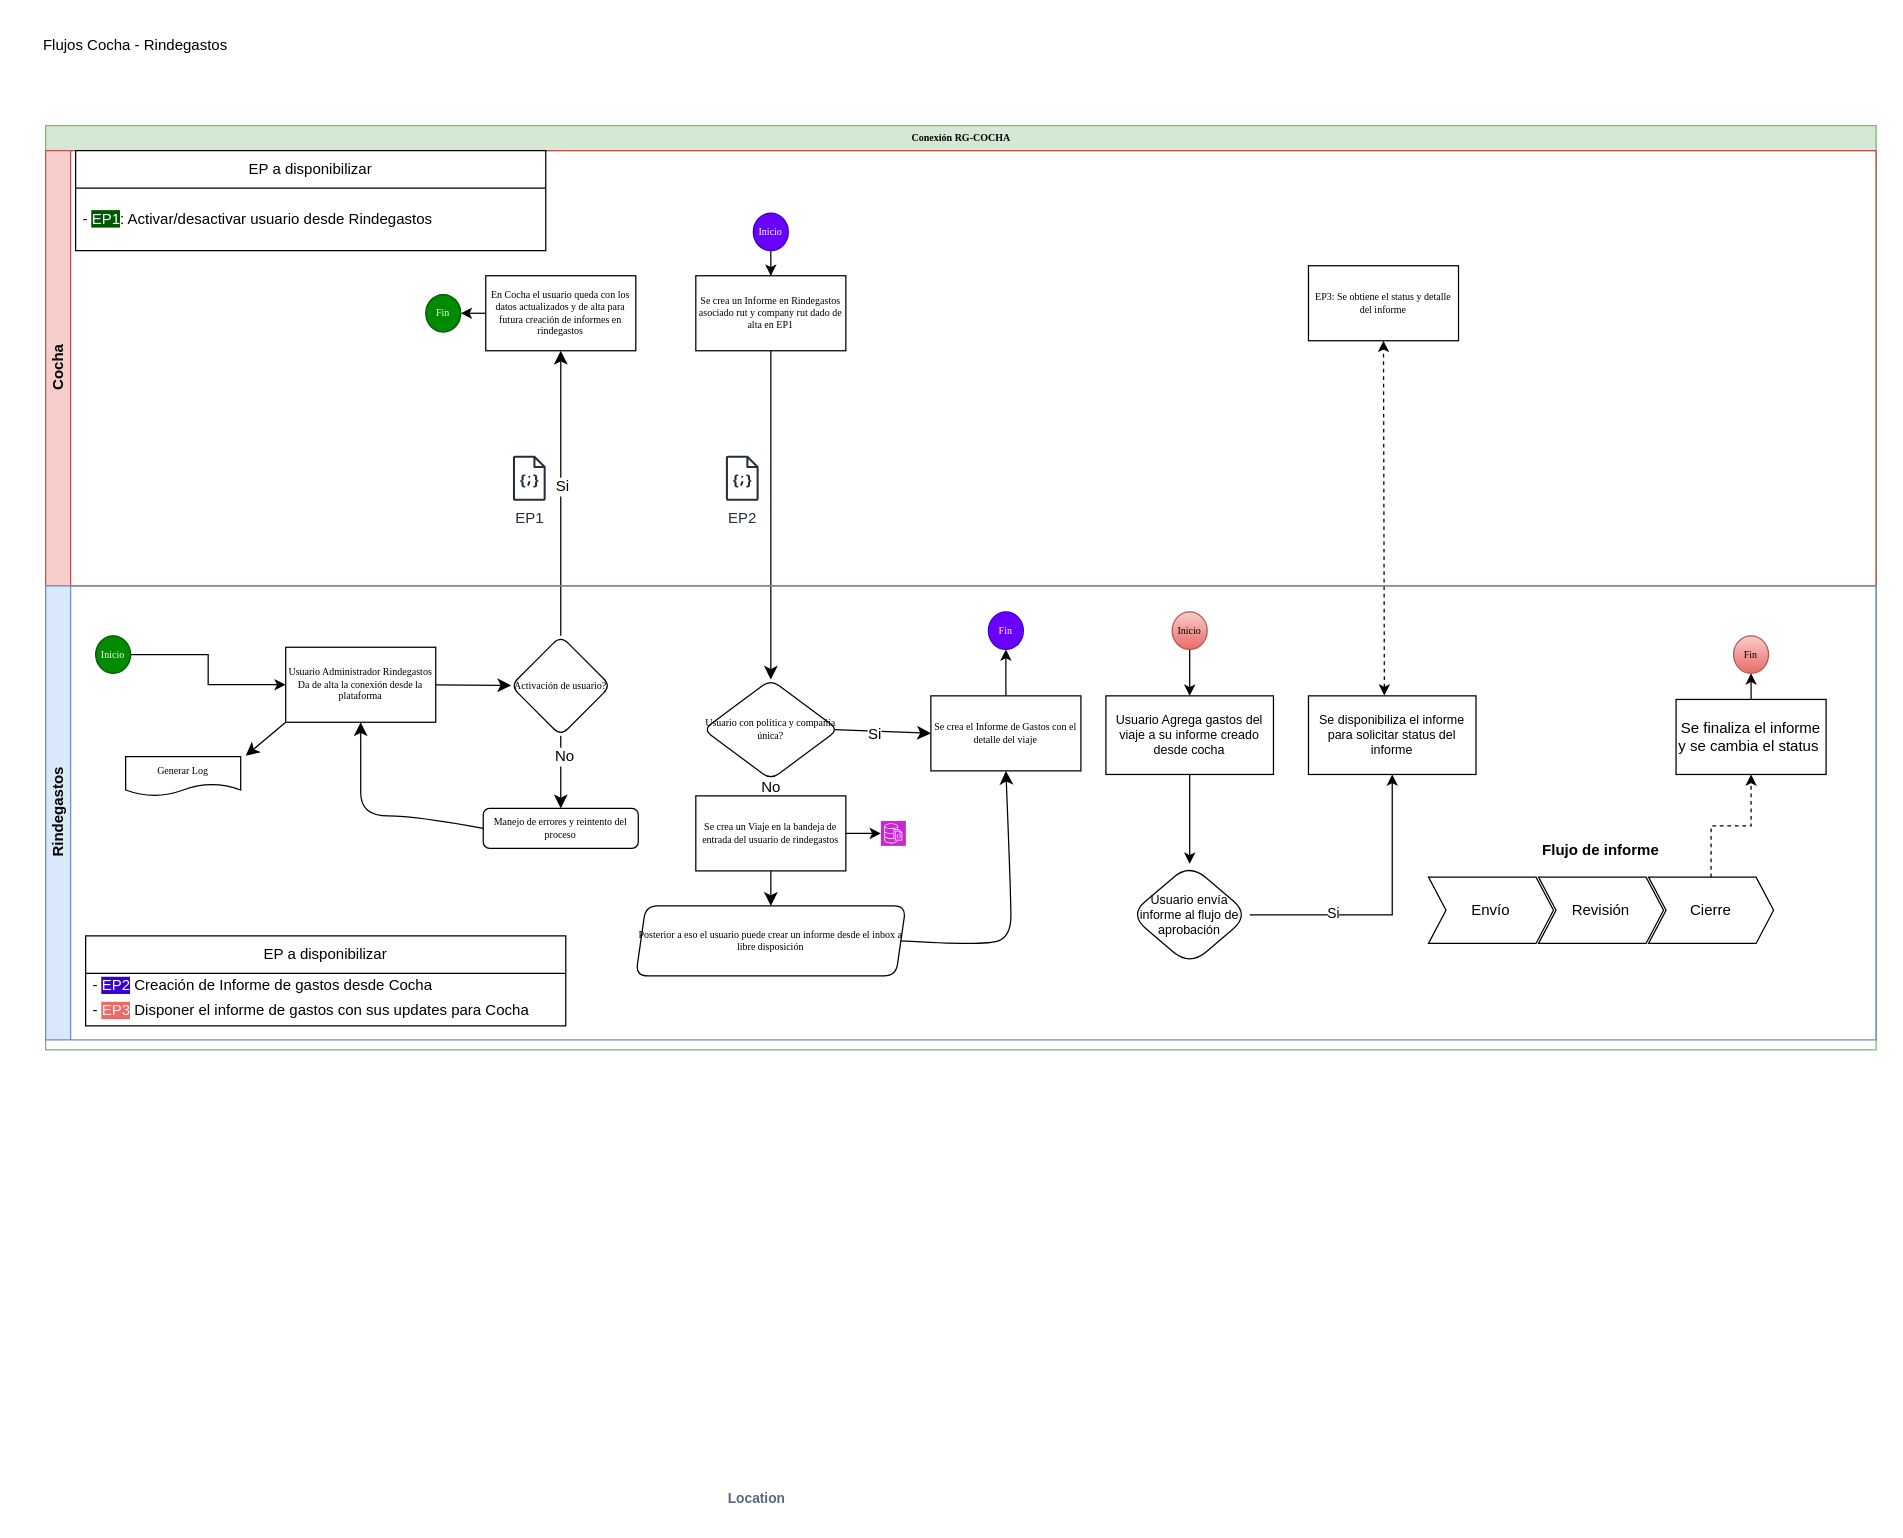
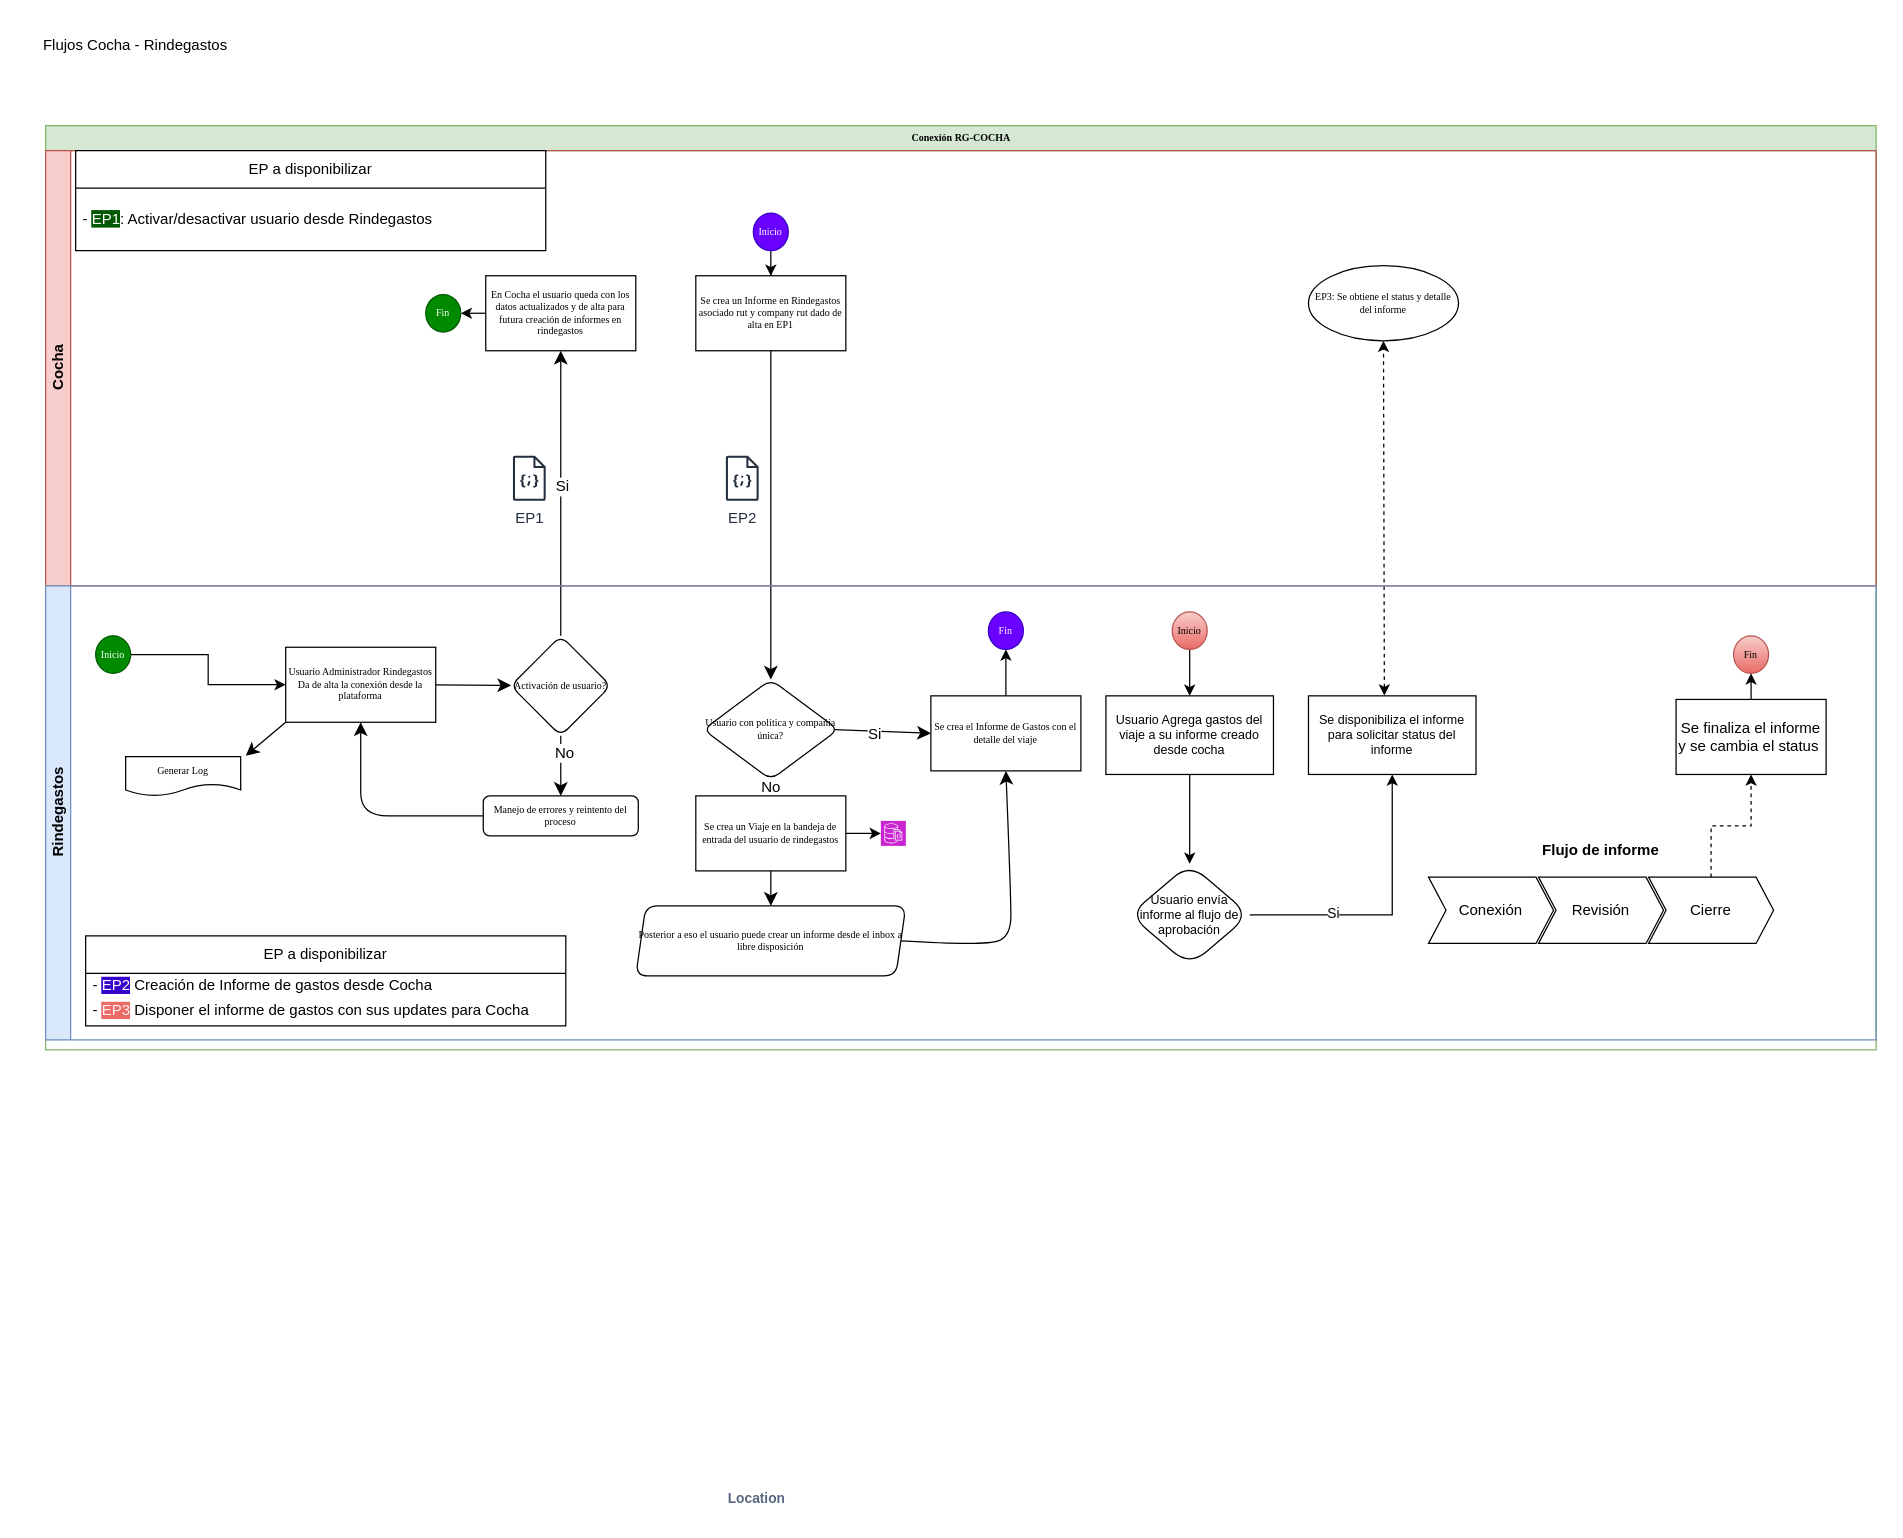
(1383, 303) -> (1383, 303)
(561, 828) -> (561, 816)
(1491, 911) -> (1491, 911)
